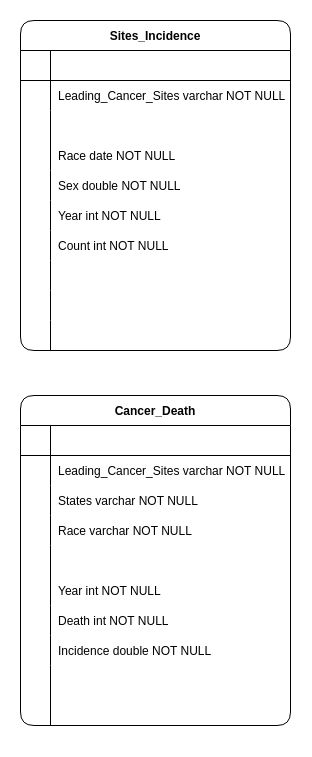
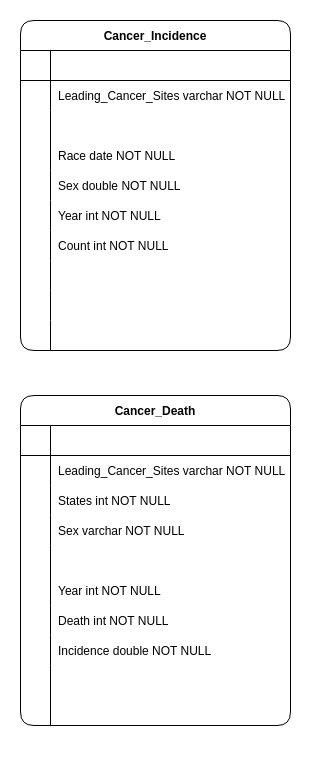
(155, 36) -> (155, 36)
(131, 501) -> (116, 501)
(124, 531) -> (121, 531)
